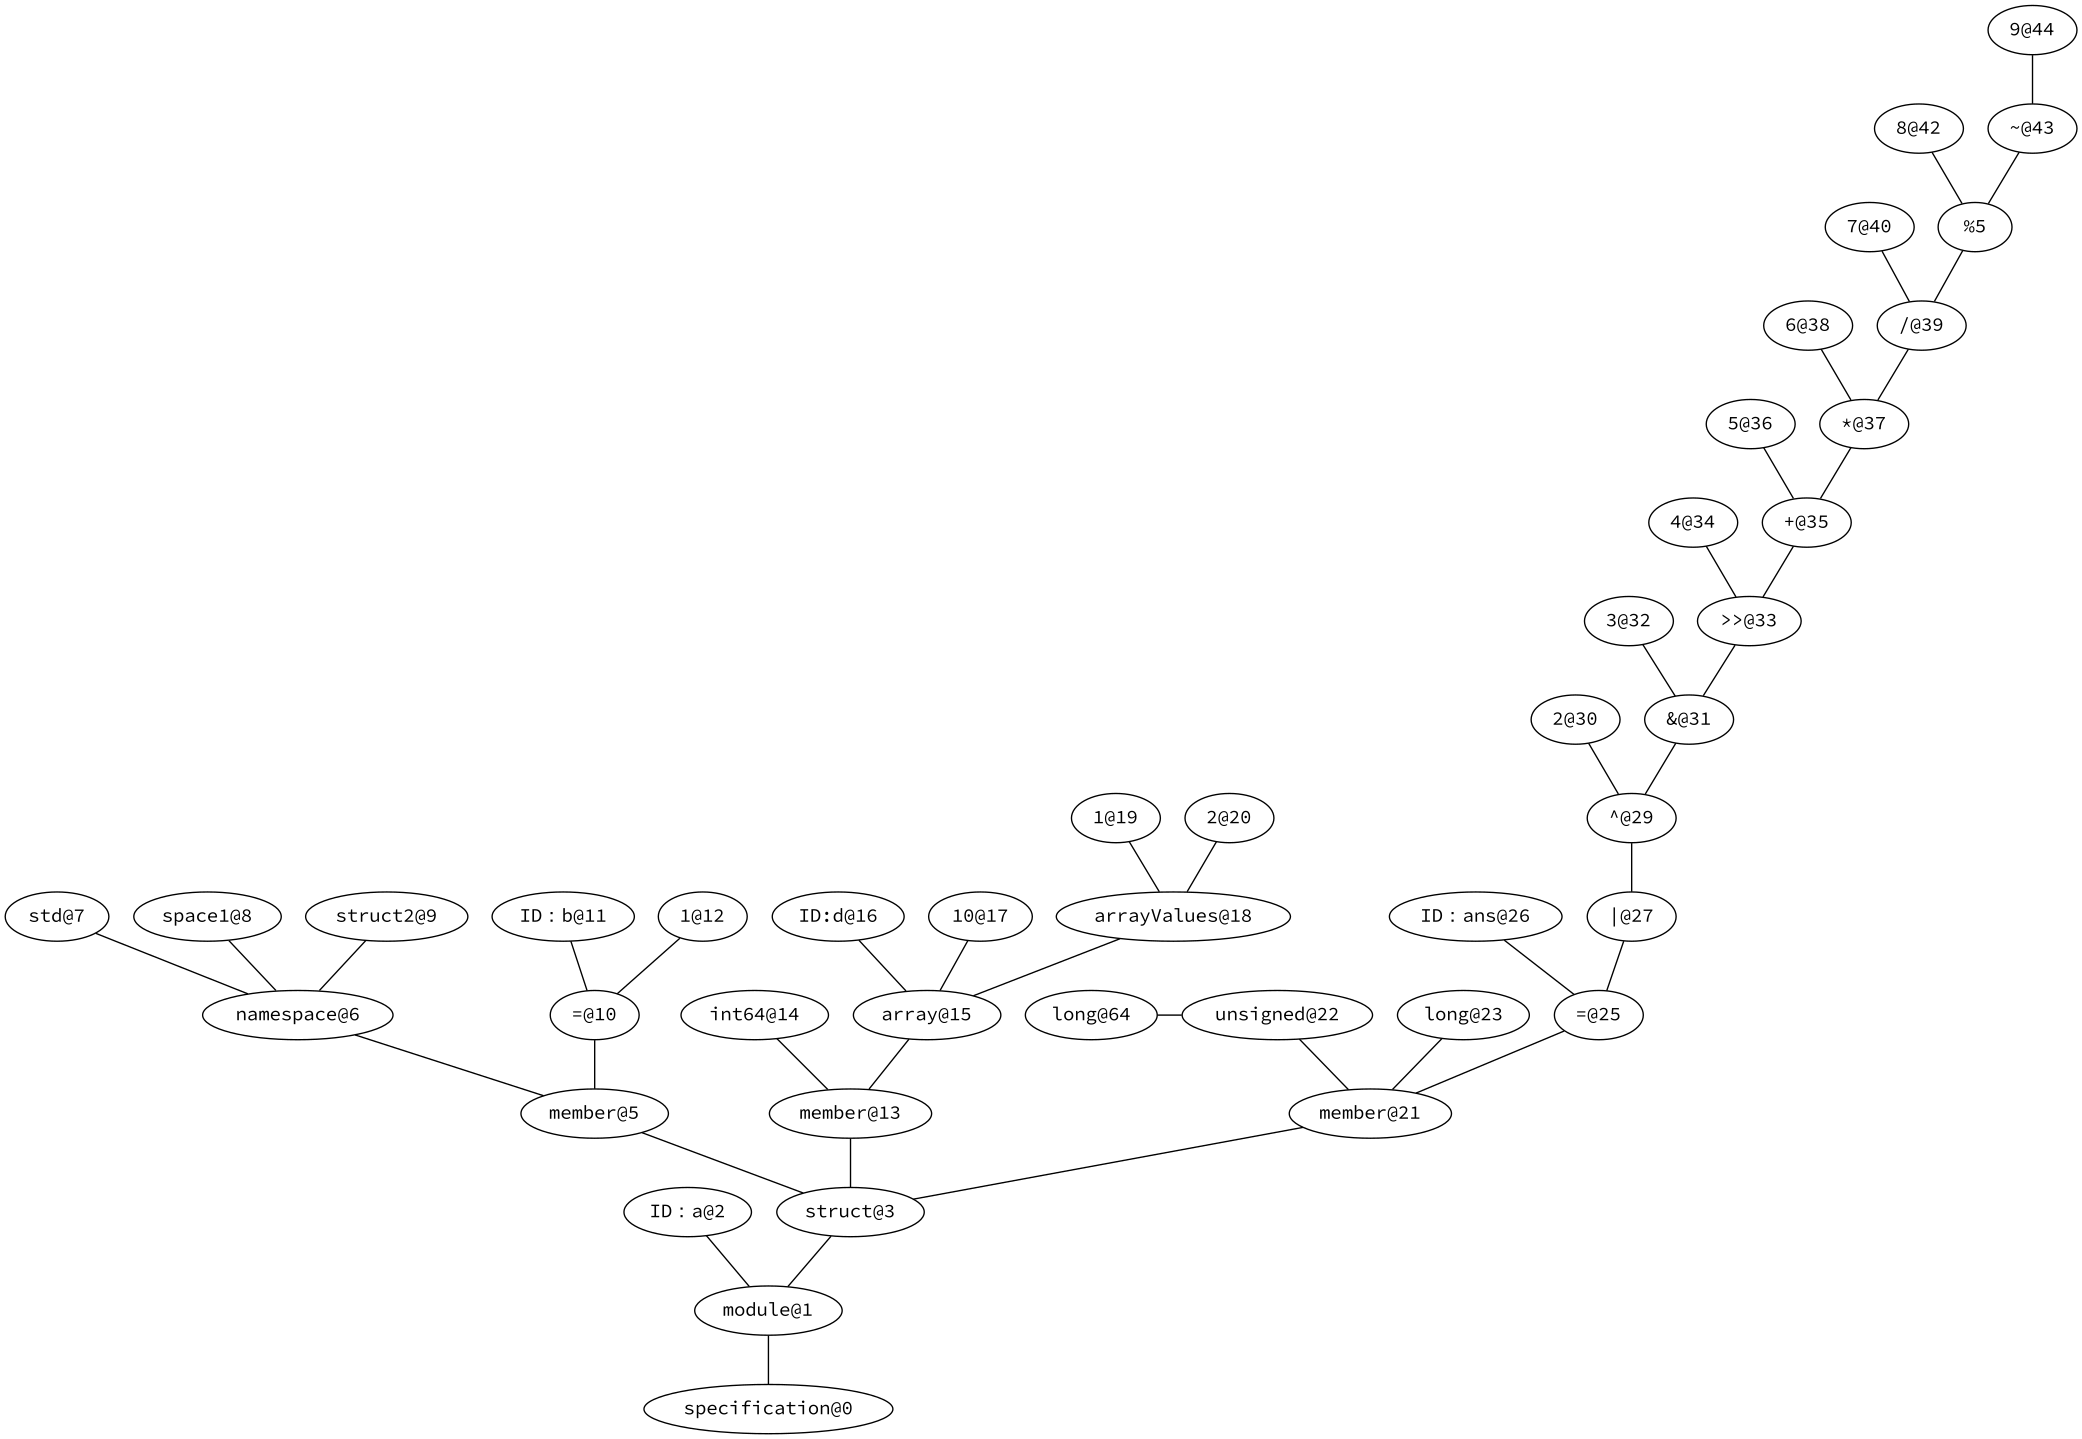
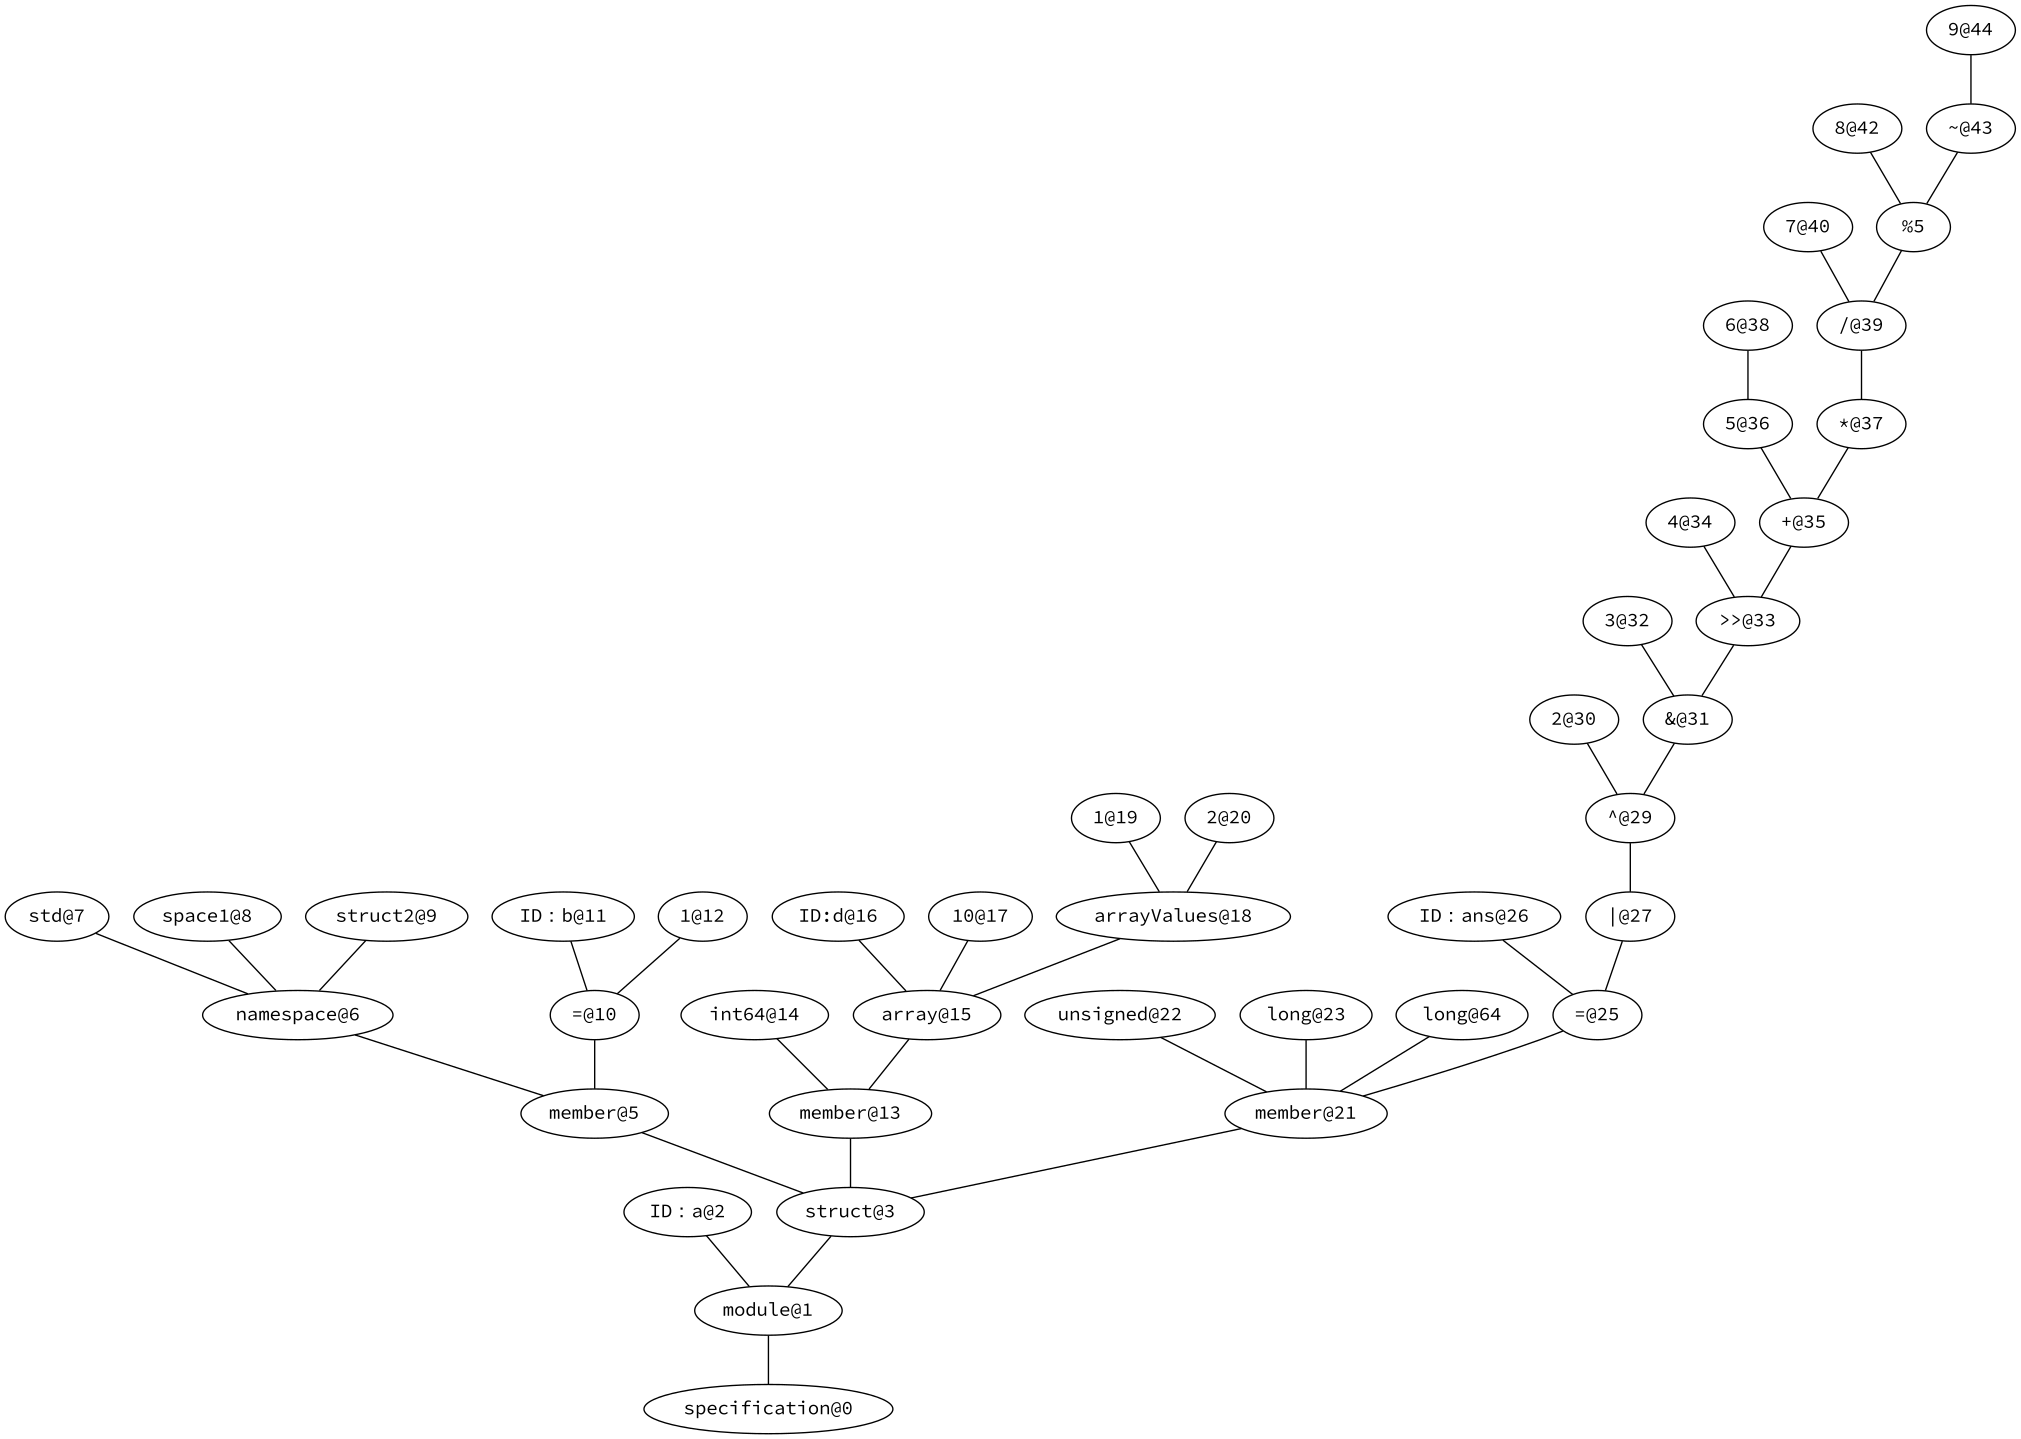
(1836, 375) -> (1748, 375)
(1170, 1015) -> (1385, 1064)
